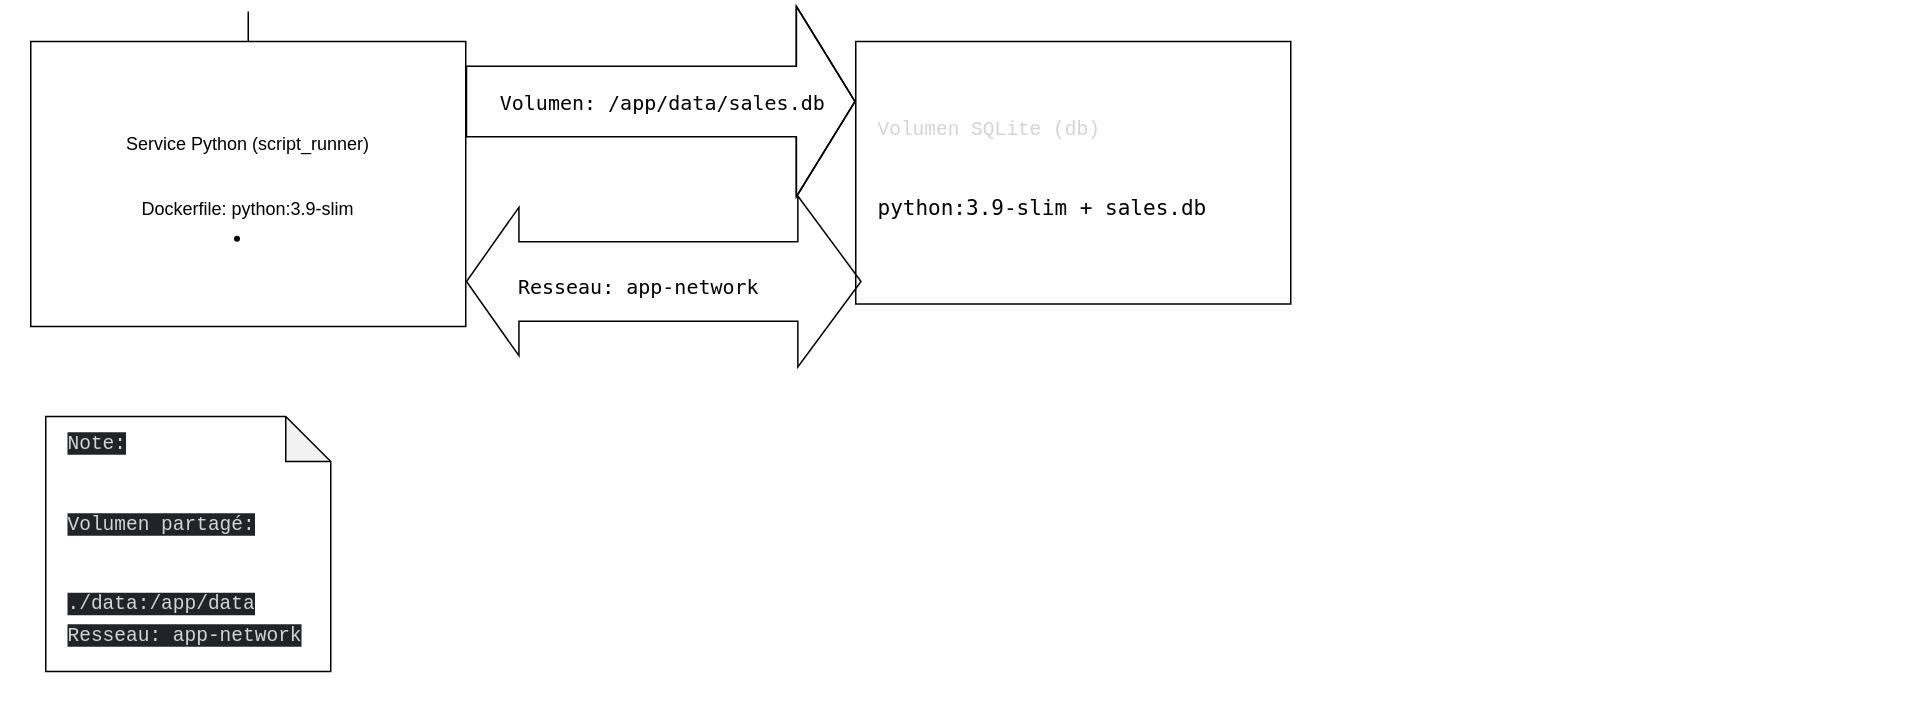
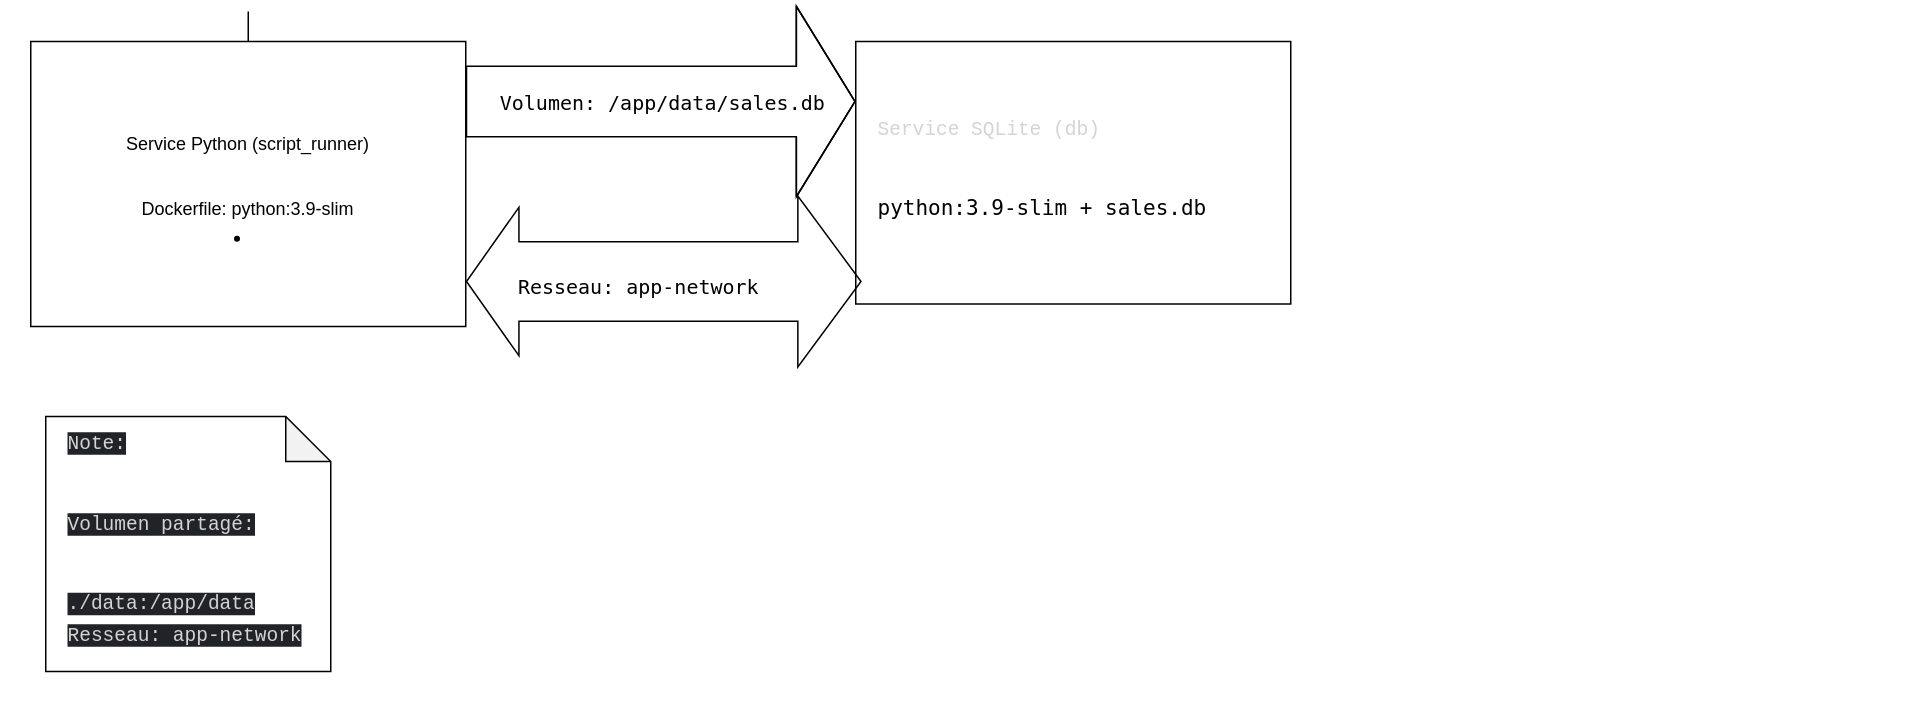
(1057, 173) -> (1057, 173)
